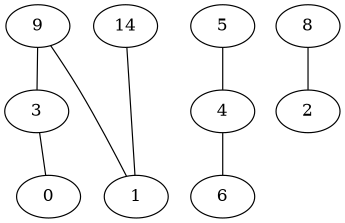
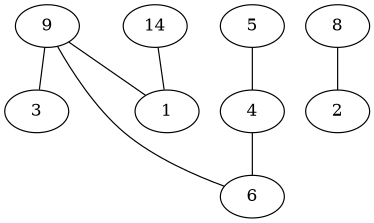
none -> (126, 134)
(49, 197) -> none
